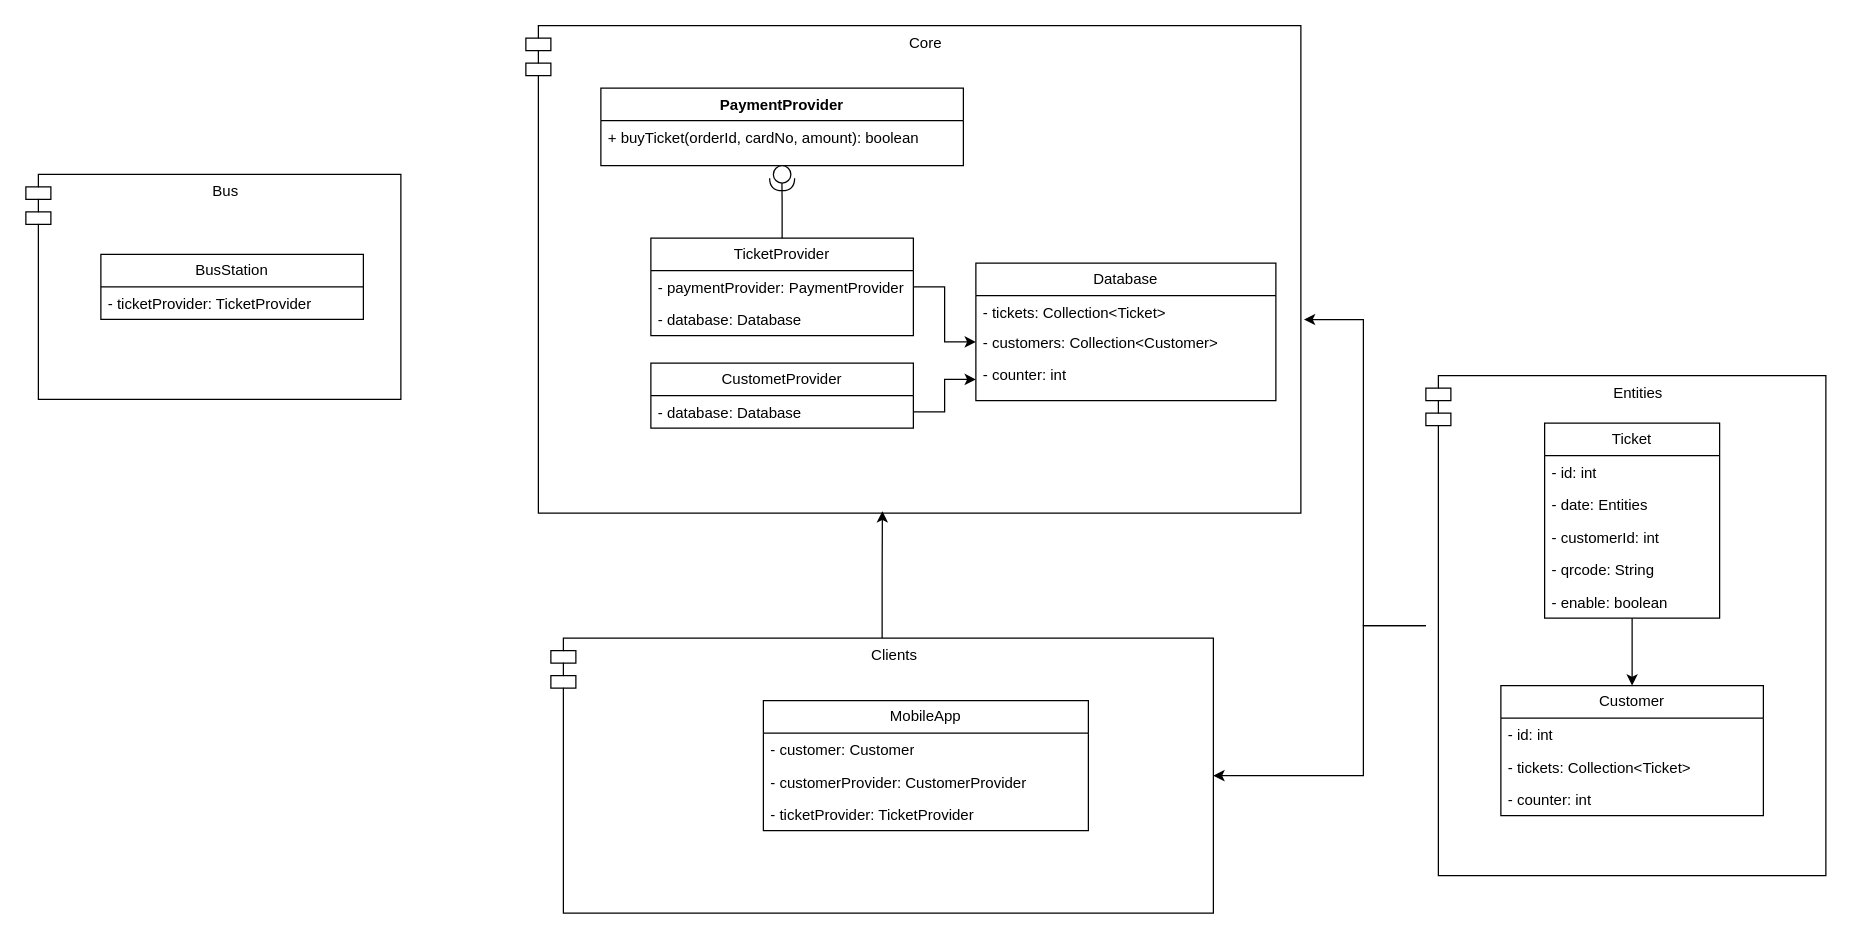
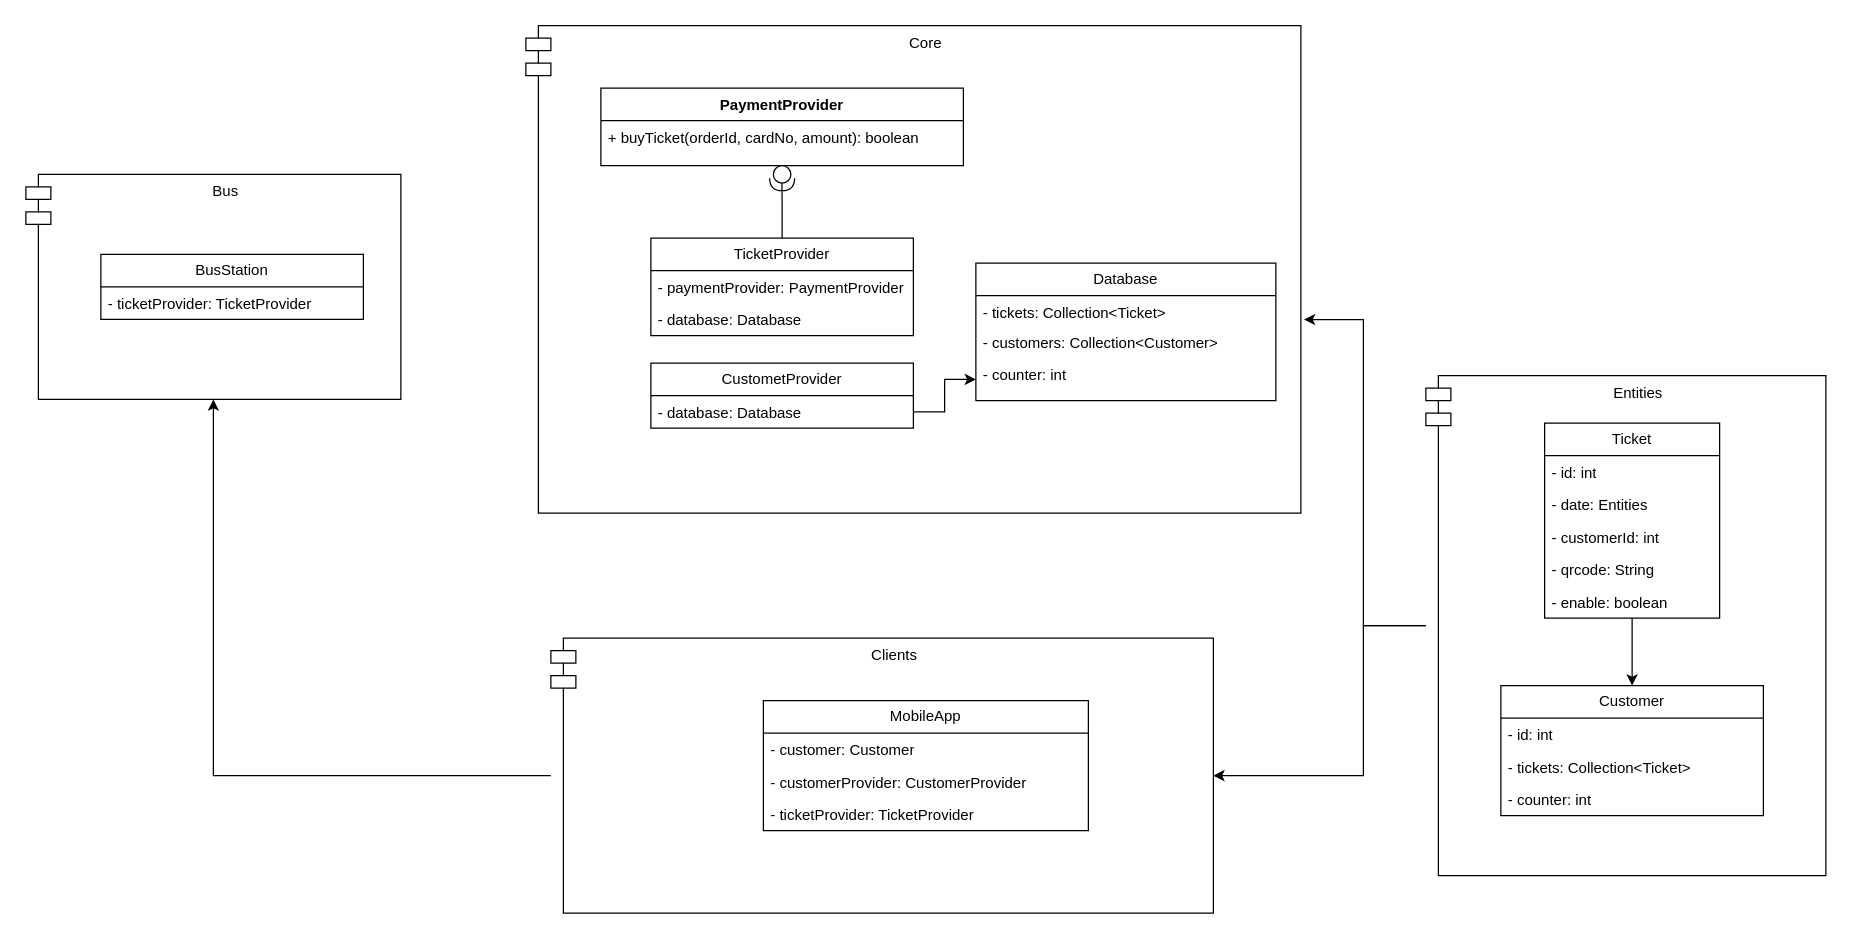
(944, 310) -> none
(882, 579) -> (213, 761)
